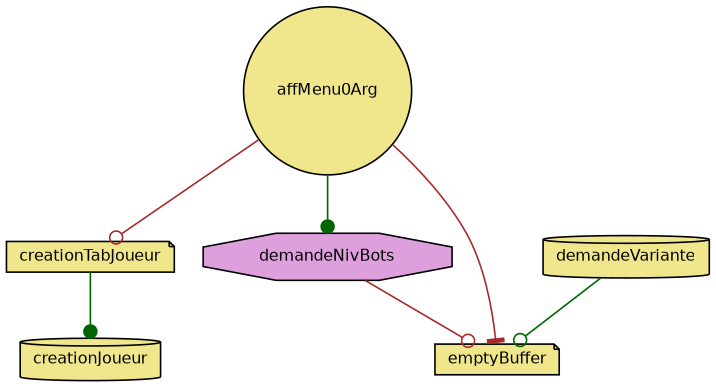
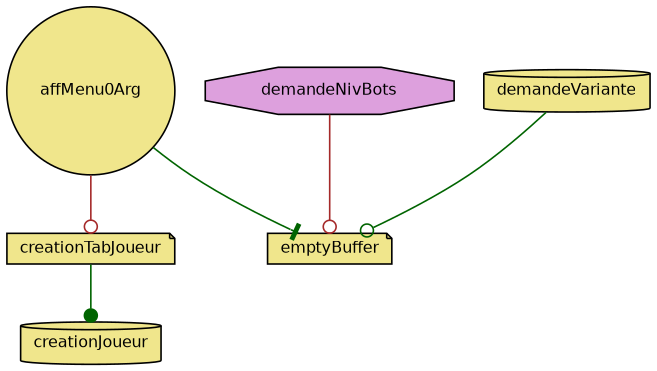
(328, 198) -> none
(464, 230) -> (219, 193)
